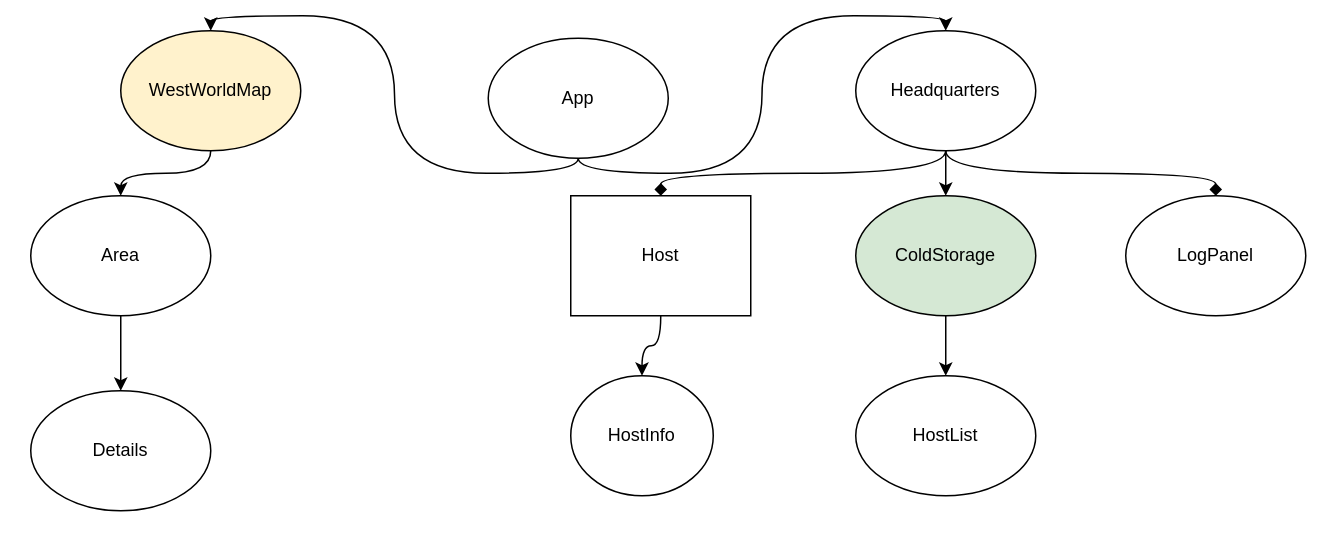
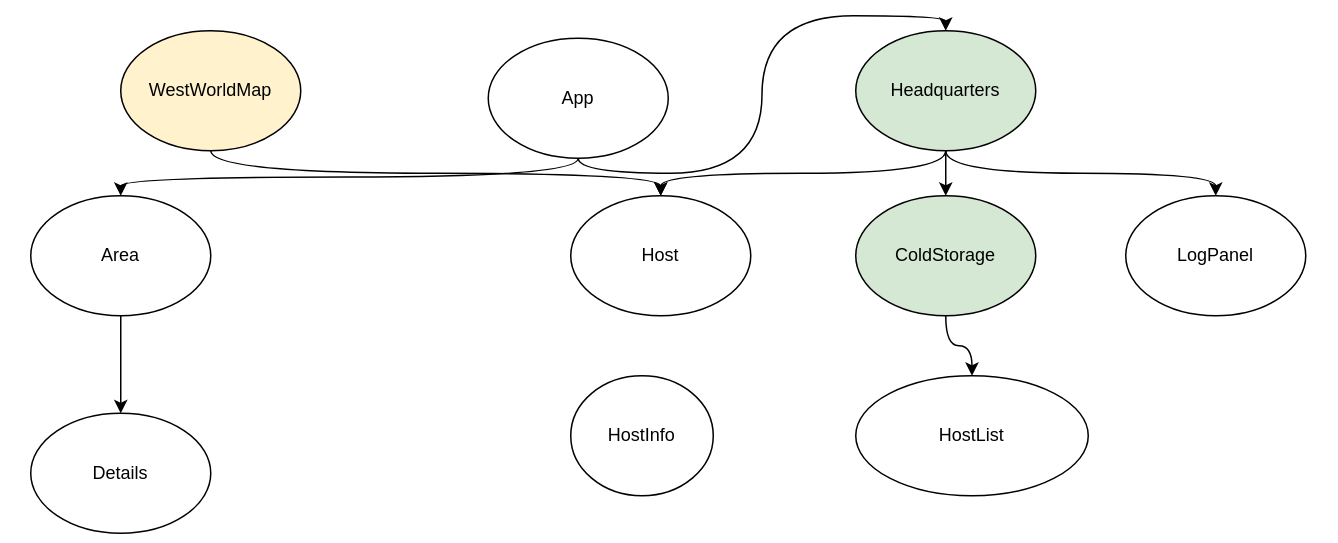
(377, 41) -> (291, 177)
(946, 91) -> (946, 91)
(173, 173) -> (336, 172)
(682, 177) -> (681, 178)
(1197, 178) -> (1198, 179)
(661, 256) -> (661, 256)
(657, 342) -> none
(946, 436) -> (972, 436)
(121, 451) -> (121, 473)
